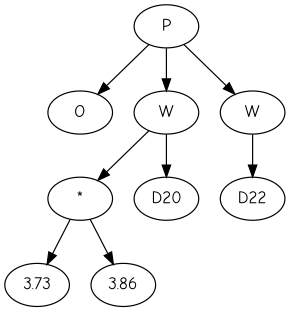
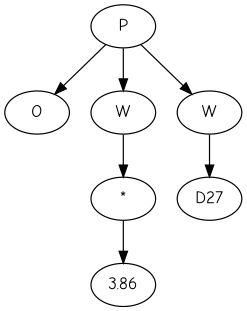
(166, 199) -> none
(253, 199) -> (210, 199)
(37, 285) -> none
